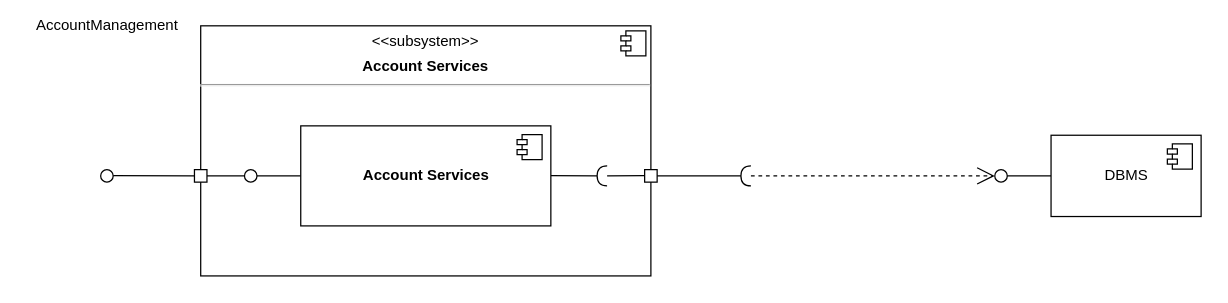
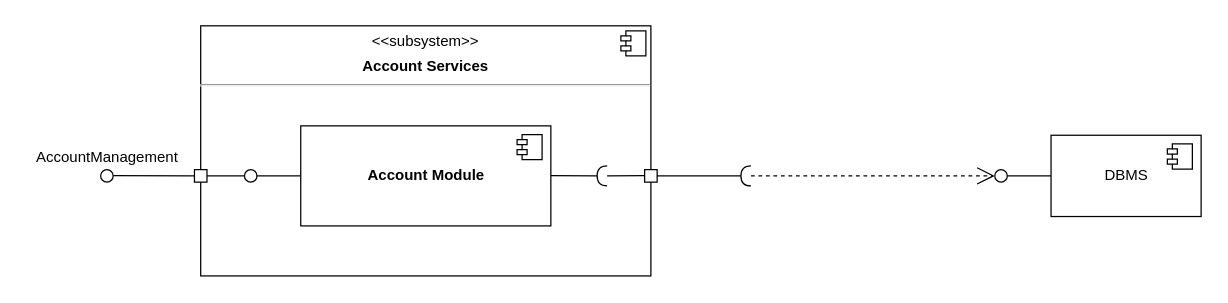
(107, 26) -> (107, 157)
(426, 176) -> (426, 176)
